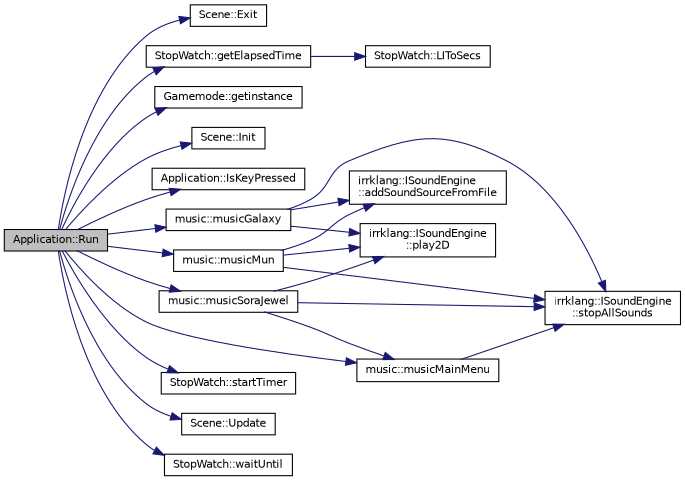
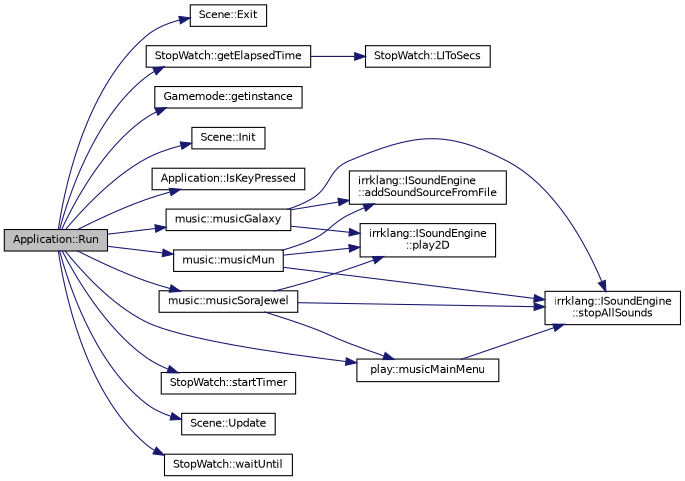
(428, 370) -> (428, 370)
